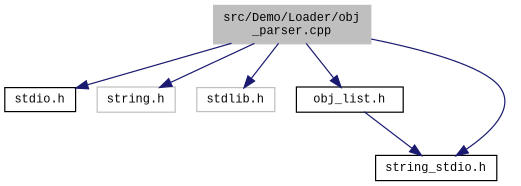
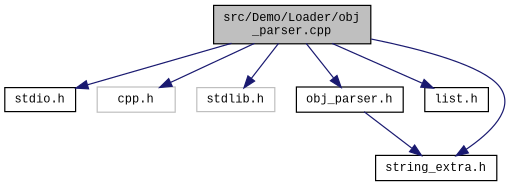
(292, 25) -> (292, 25)
(136, 100) -> (136, 100)
(350, 100) -> (350, 100)
none -> (457, 100)
(436, 168) -> (436, 168)
